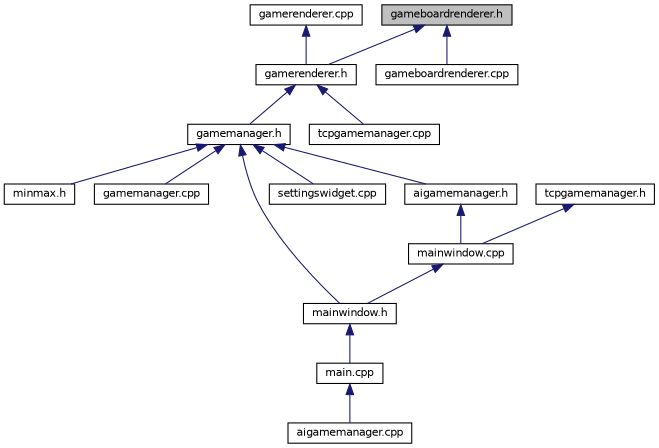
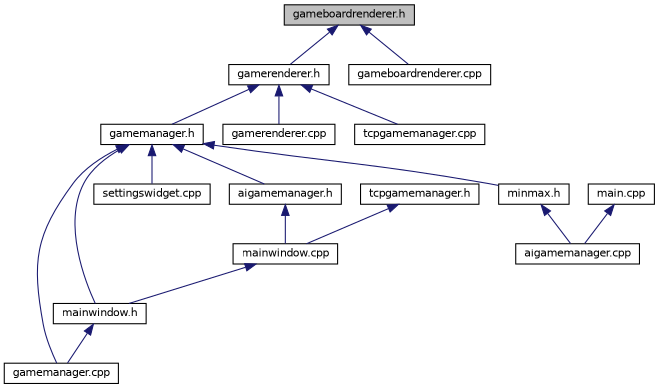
(306, 50) -> (279, 110)
none -> (559, 228)
(350, 349) -> (77, 348)
